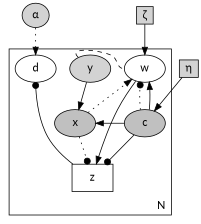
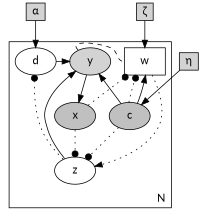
(36, 15) -> (36, 12)
(36, 37) -> (36, 30)
none -> (59, 61)
(145, 69) -> (145, 61)
(107, 98) -> (105, 92)
none -> (45, 116)
(114, 117) -> (154, 133)
(116, 123) -> (113, 92)
(45, 131) -> (40, 124)
(122, 147) -> (105, 141)
(93, 178) -> (75, 171)
